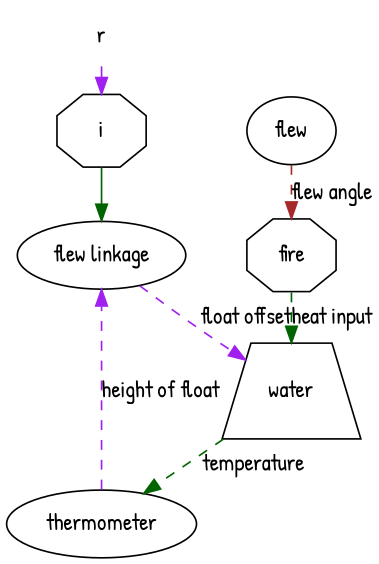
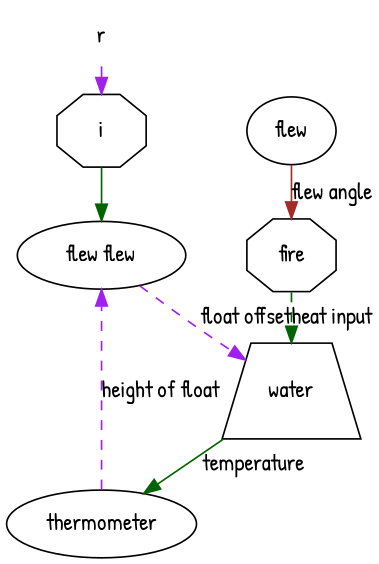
(291, 183) -> (291, 183)
(102, 255) -> (102, 255)
(190, 462) -> (190, 462)
